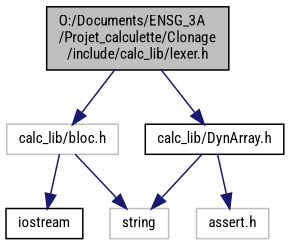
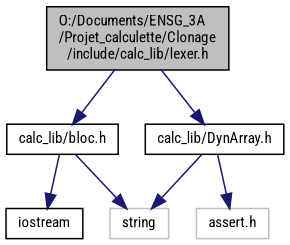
(62, 139) -> (62, 139)
